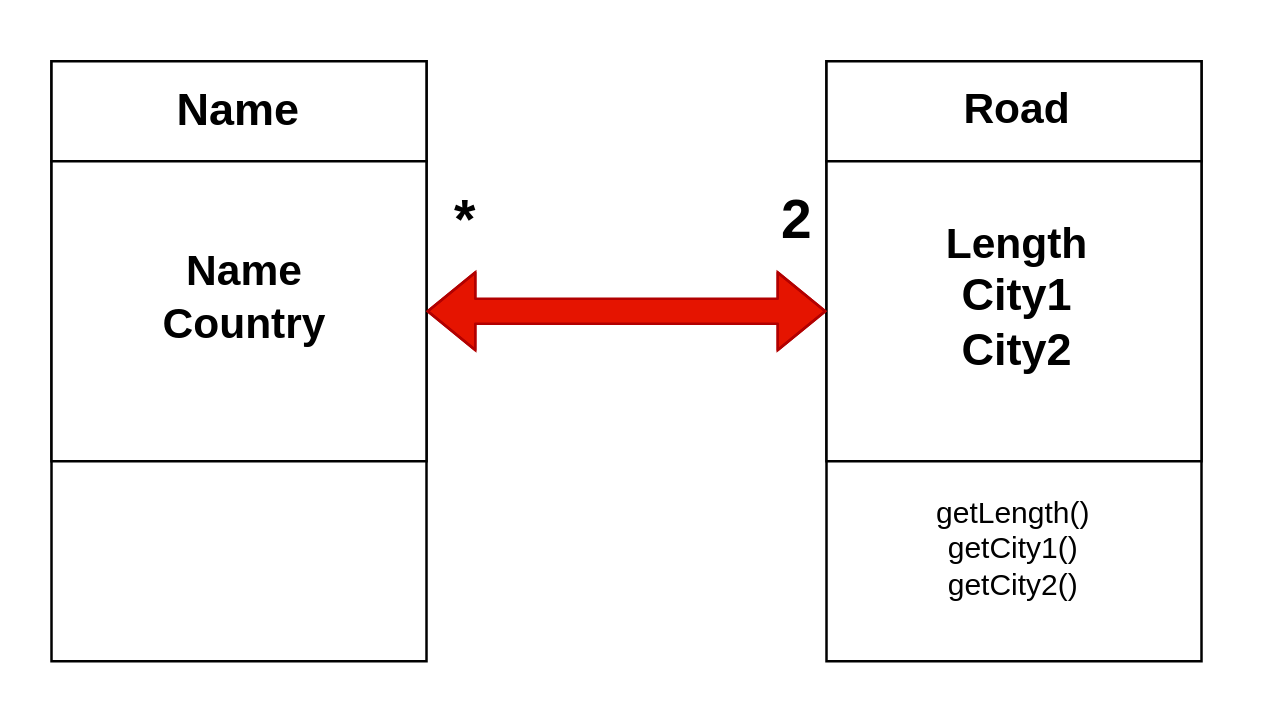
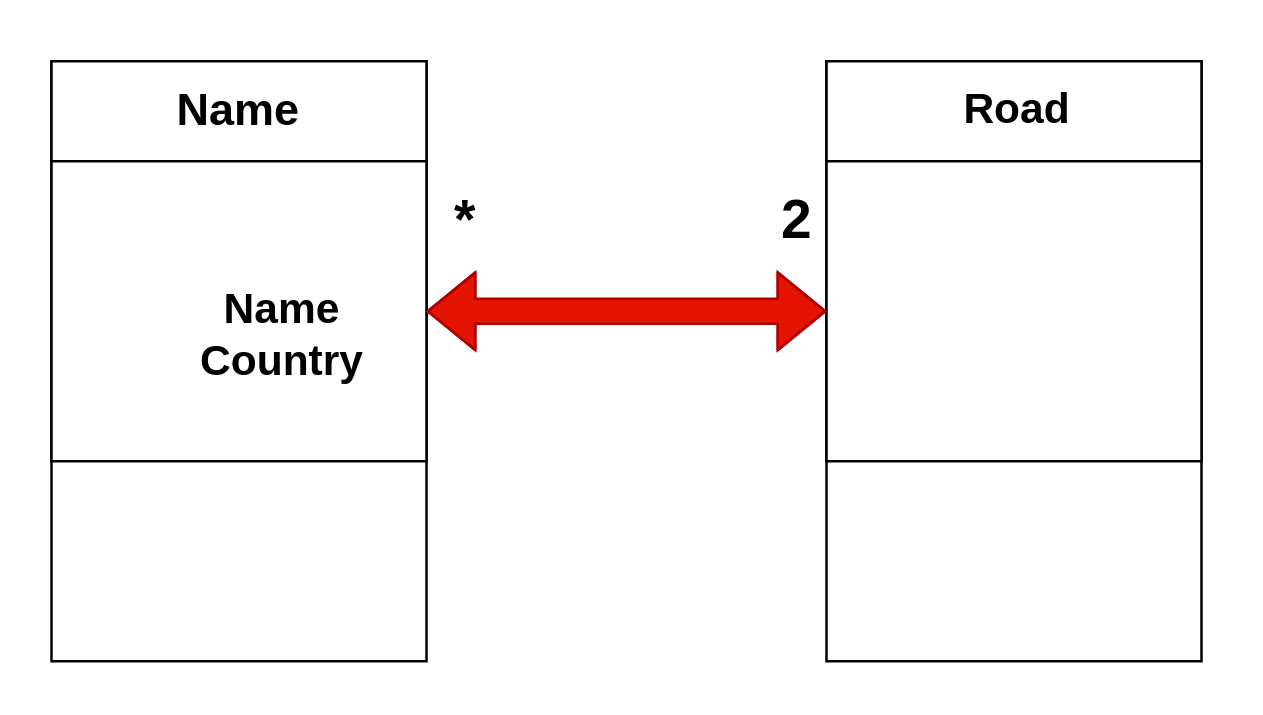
(245, 299) -> (283, 336)
(1017, 299) -> none
(1014, 549) -> none
